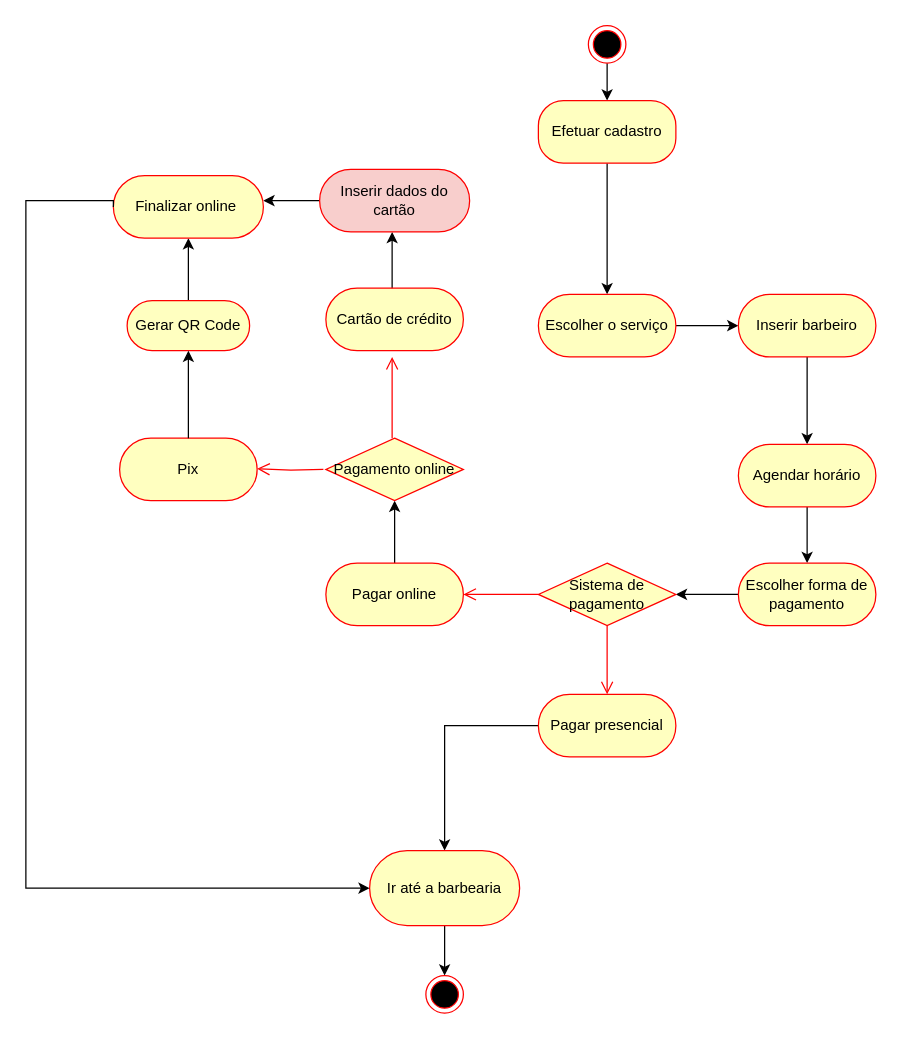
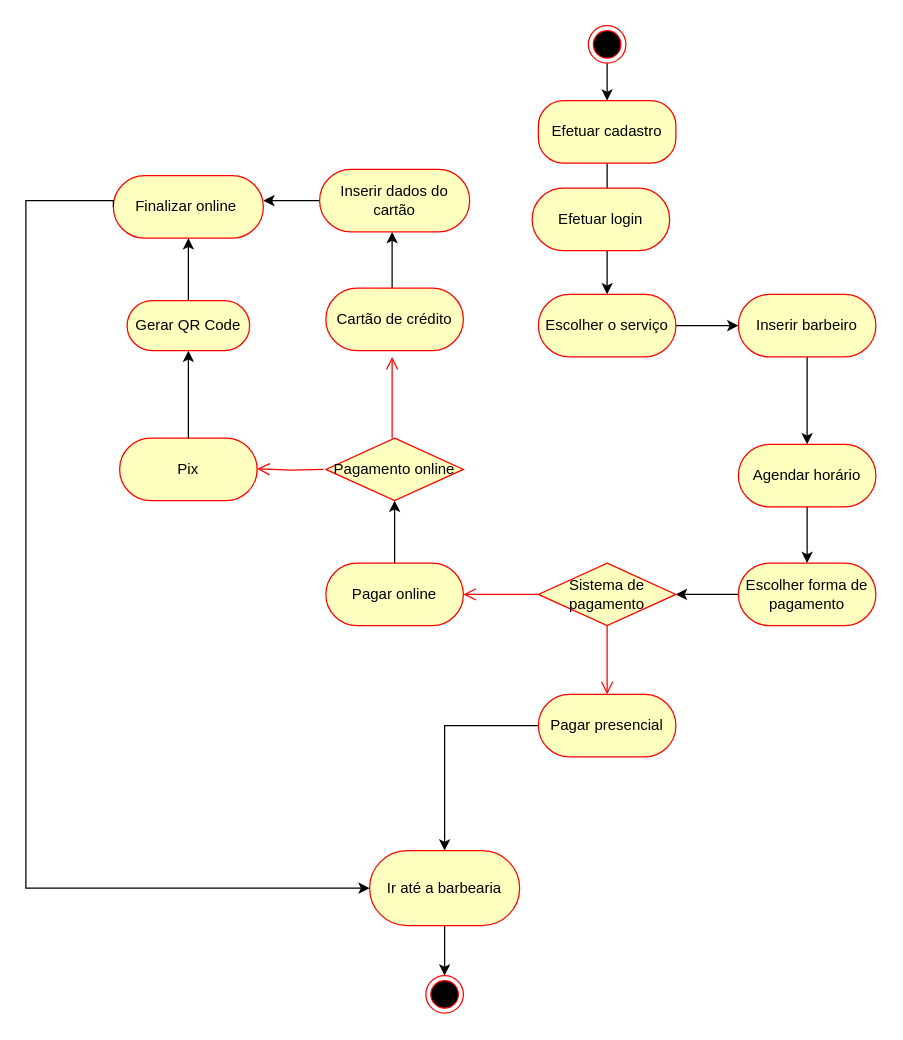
(394, 201) -> (394, 201)
none -> (601, 219)
